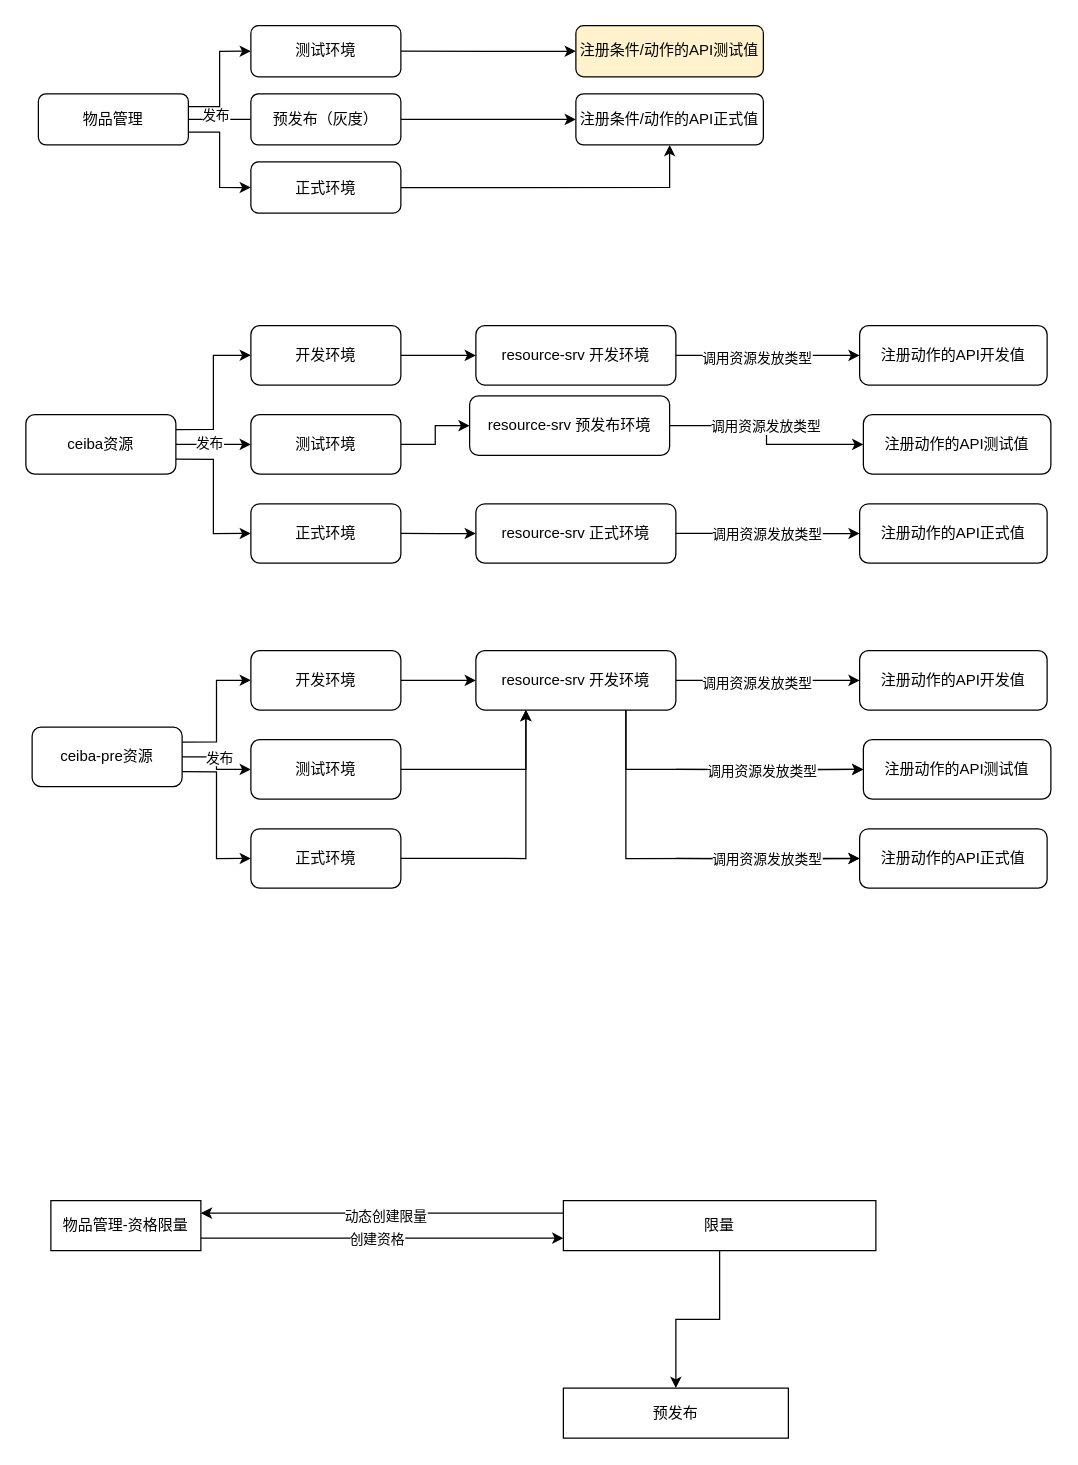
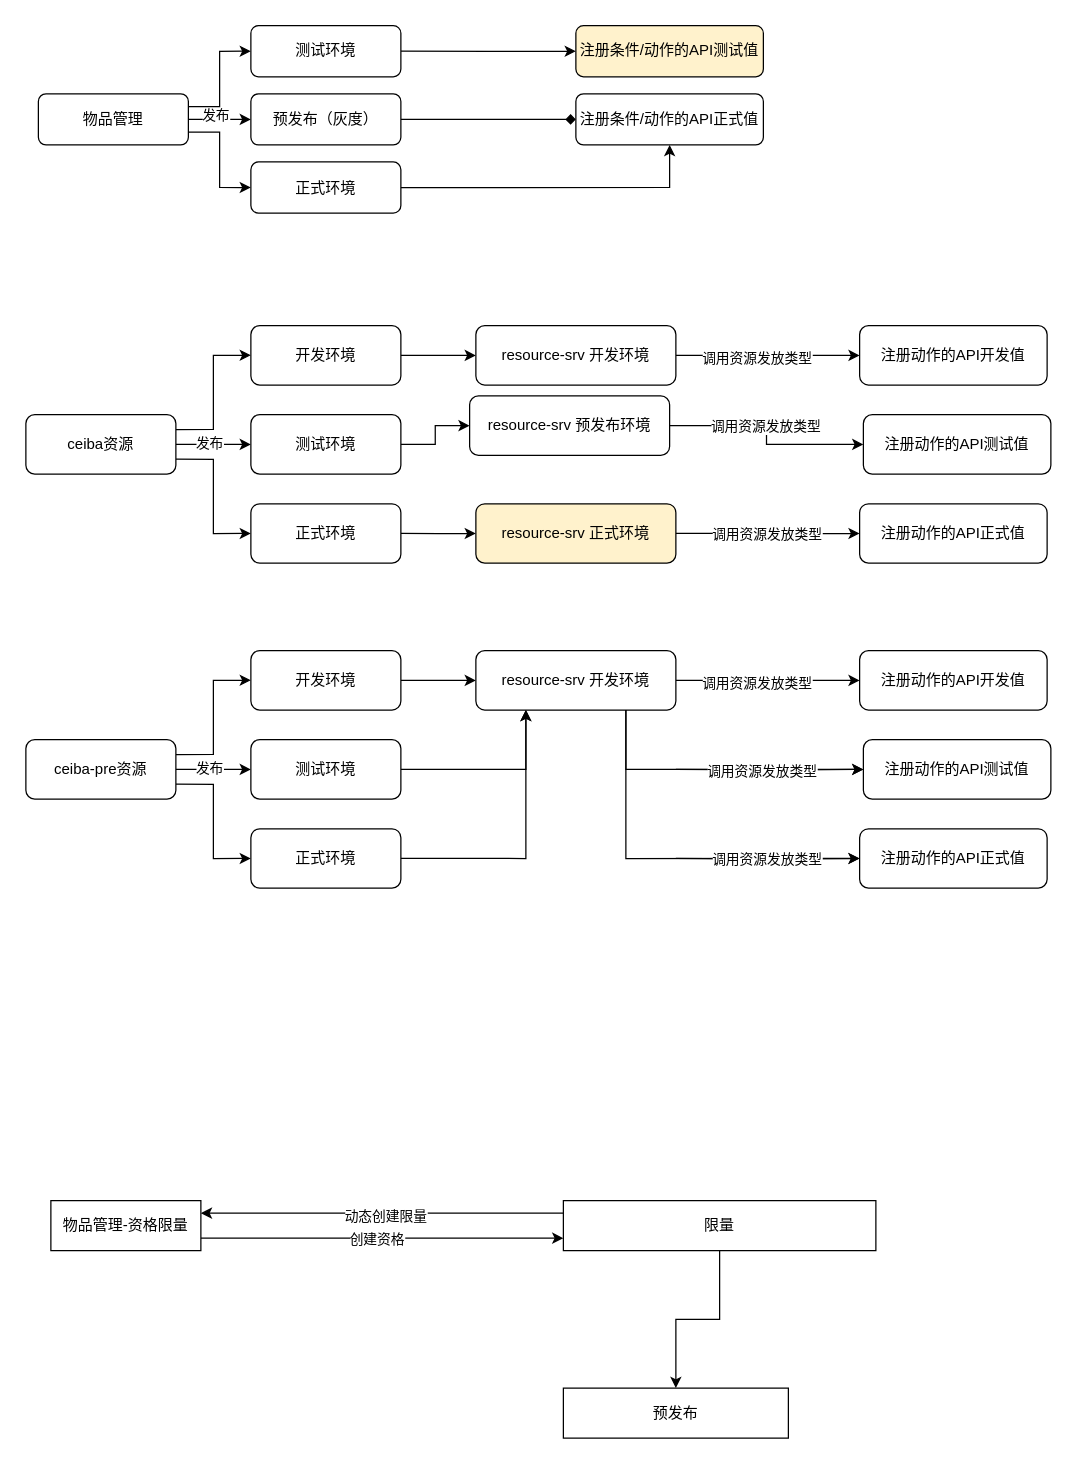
(244, 119) -> (241, 119)
(566, 119) -> (565, 119)
(576, 533) -> (576, 533)
(107, 757) -> (101, 769)
